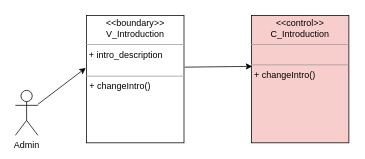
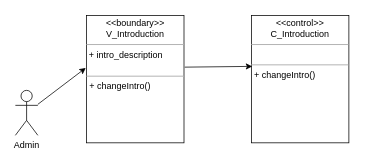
(300, 79) -> (300, 79)
